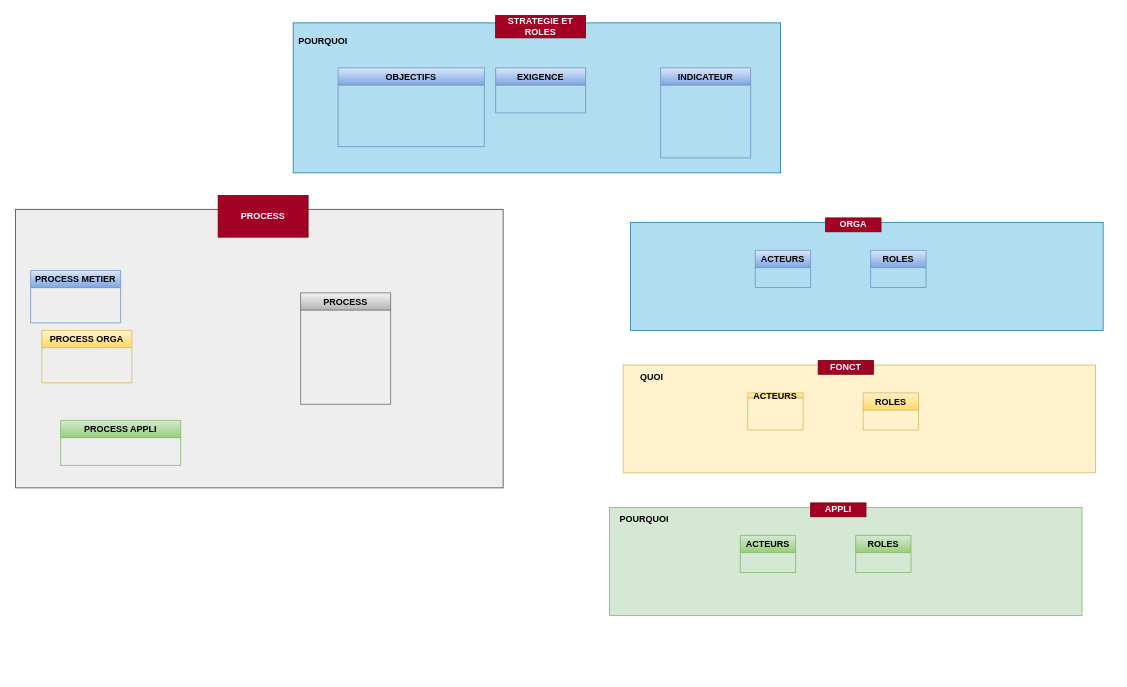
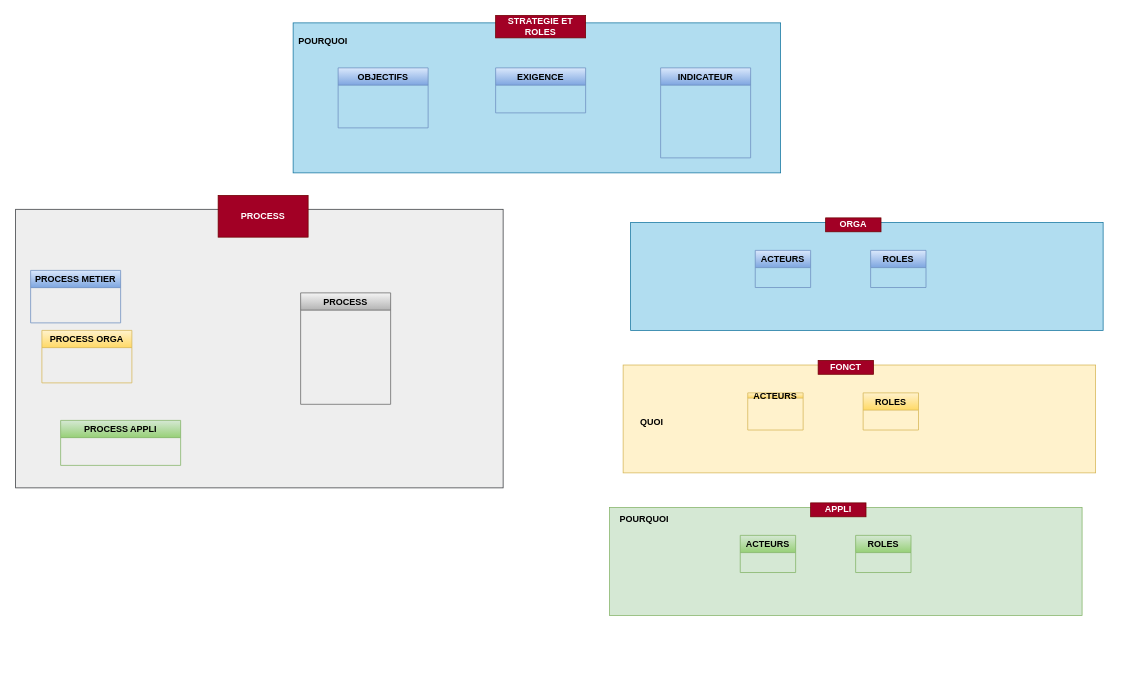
(411, 107) -> (383, 98)
(652, 377) -> (652, 422)
